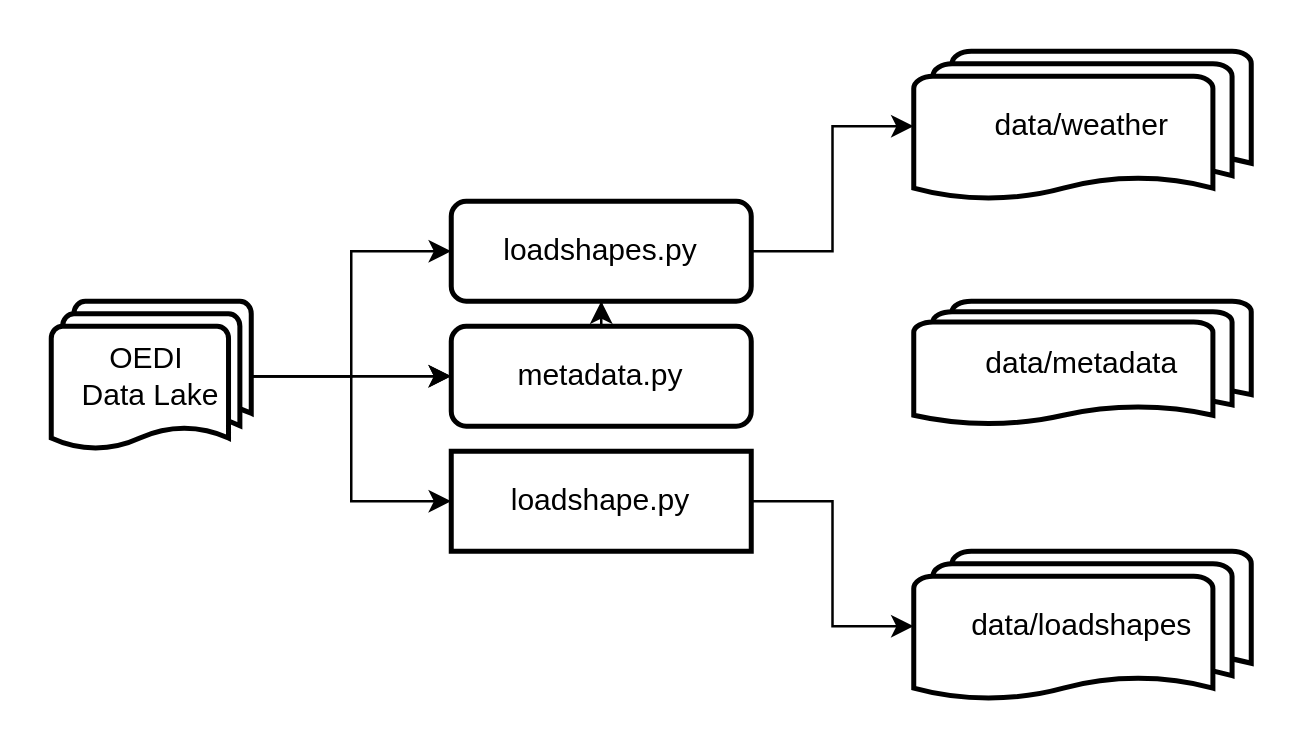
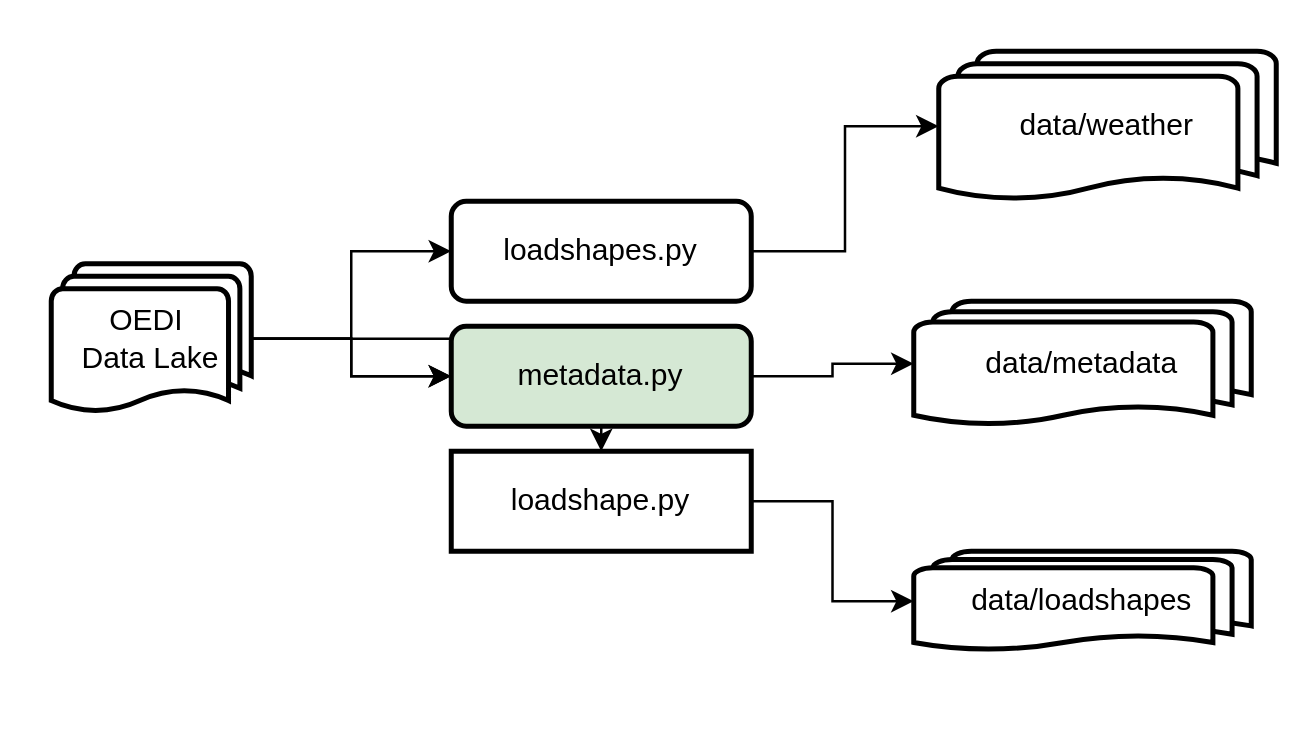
(1083, 126) -> (1108, 126)
(601, 314) -> (830, 376)
(151, 376) -> (151, 339)
(601, 376) -> (601, 376)
(1083, 626) -> (1083, 601)
